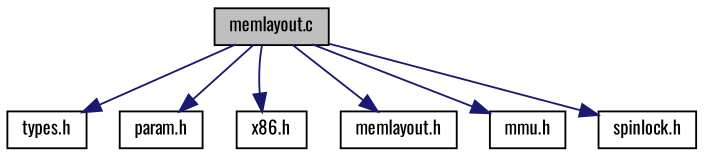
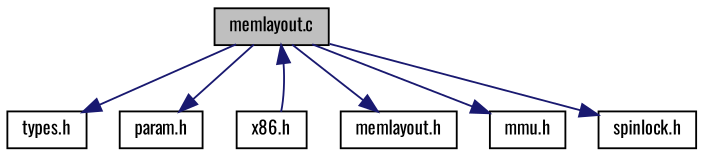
(259, 69) -> (284, 88)
